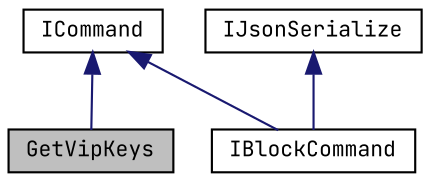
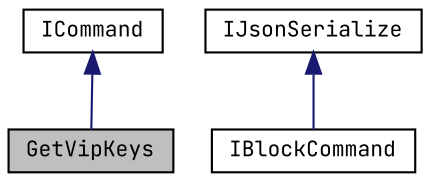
(213, 96) -> none
